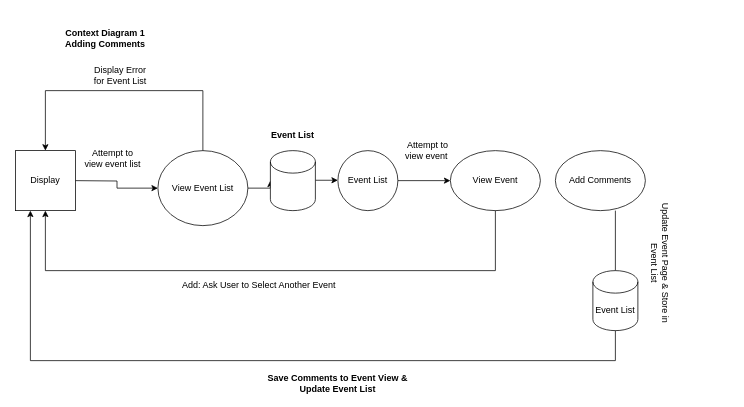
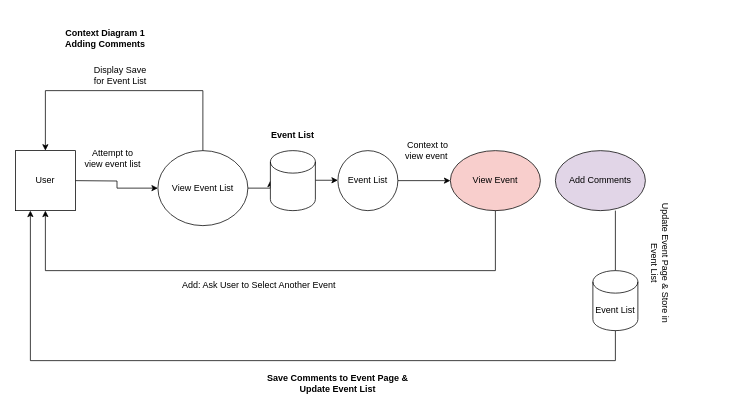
(120, 75) -> (120, 75)
(428, 150) -> (428, 150)
(45, 180) -> (45, 180)
(495, 180) -> (495, 180)
(600, 180) -> (600, 180)
(338, 383) -> (338, 383)
